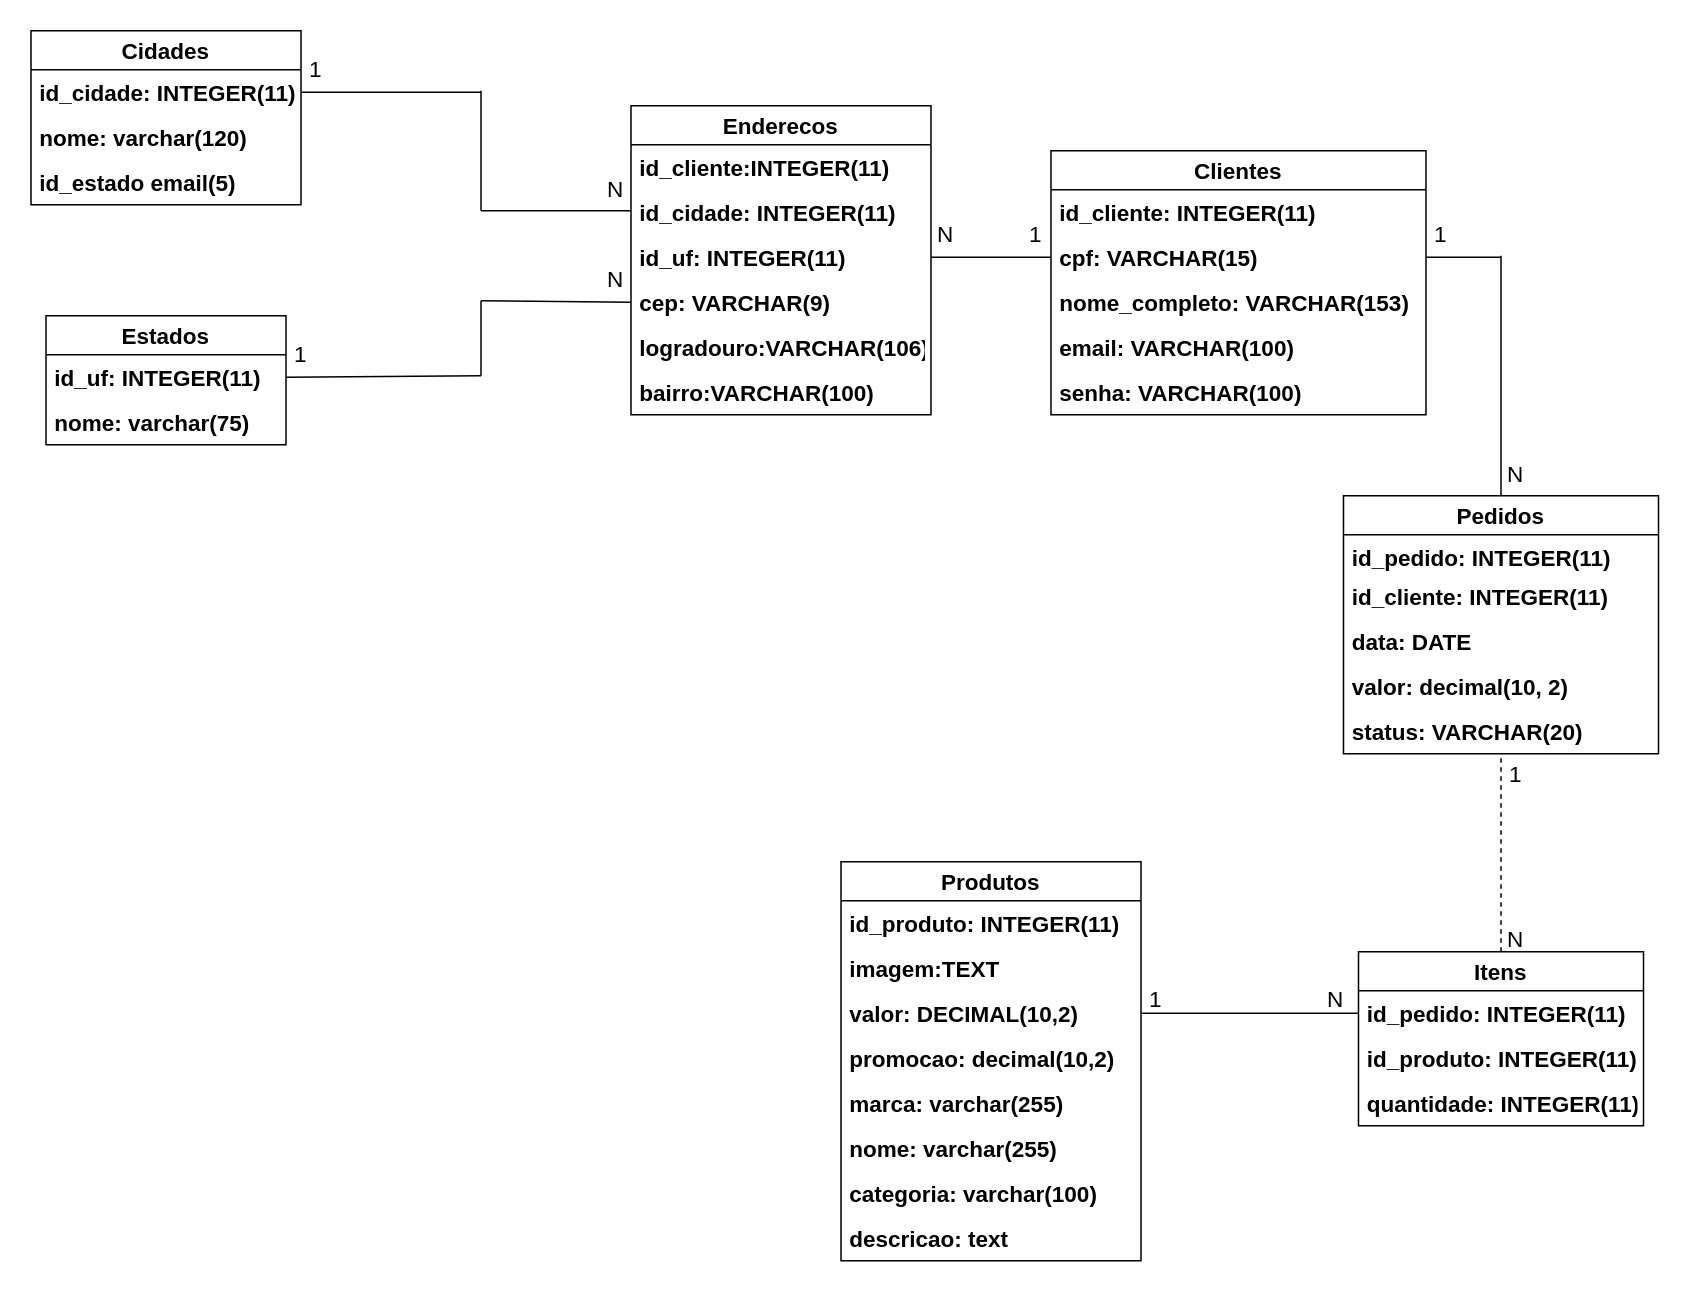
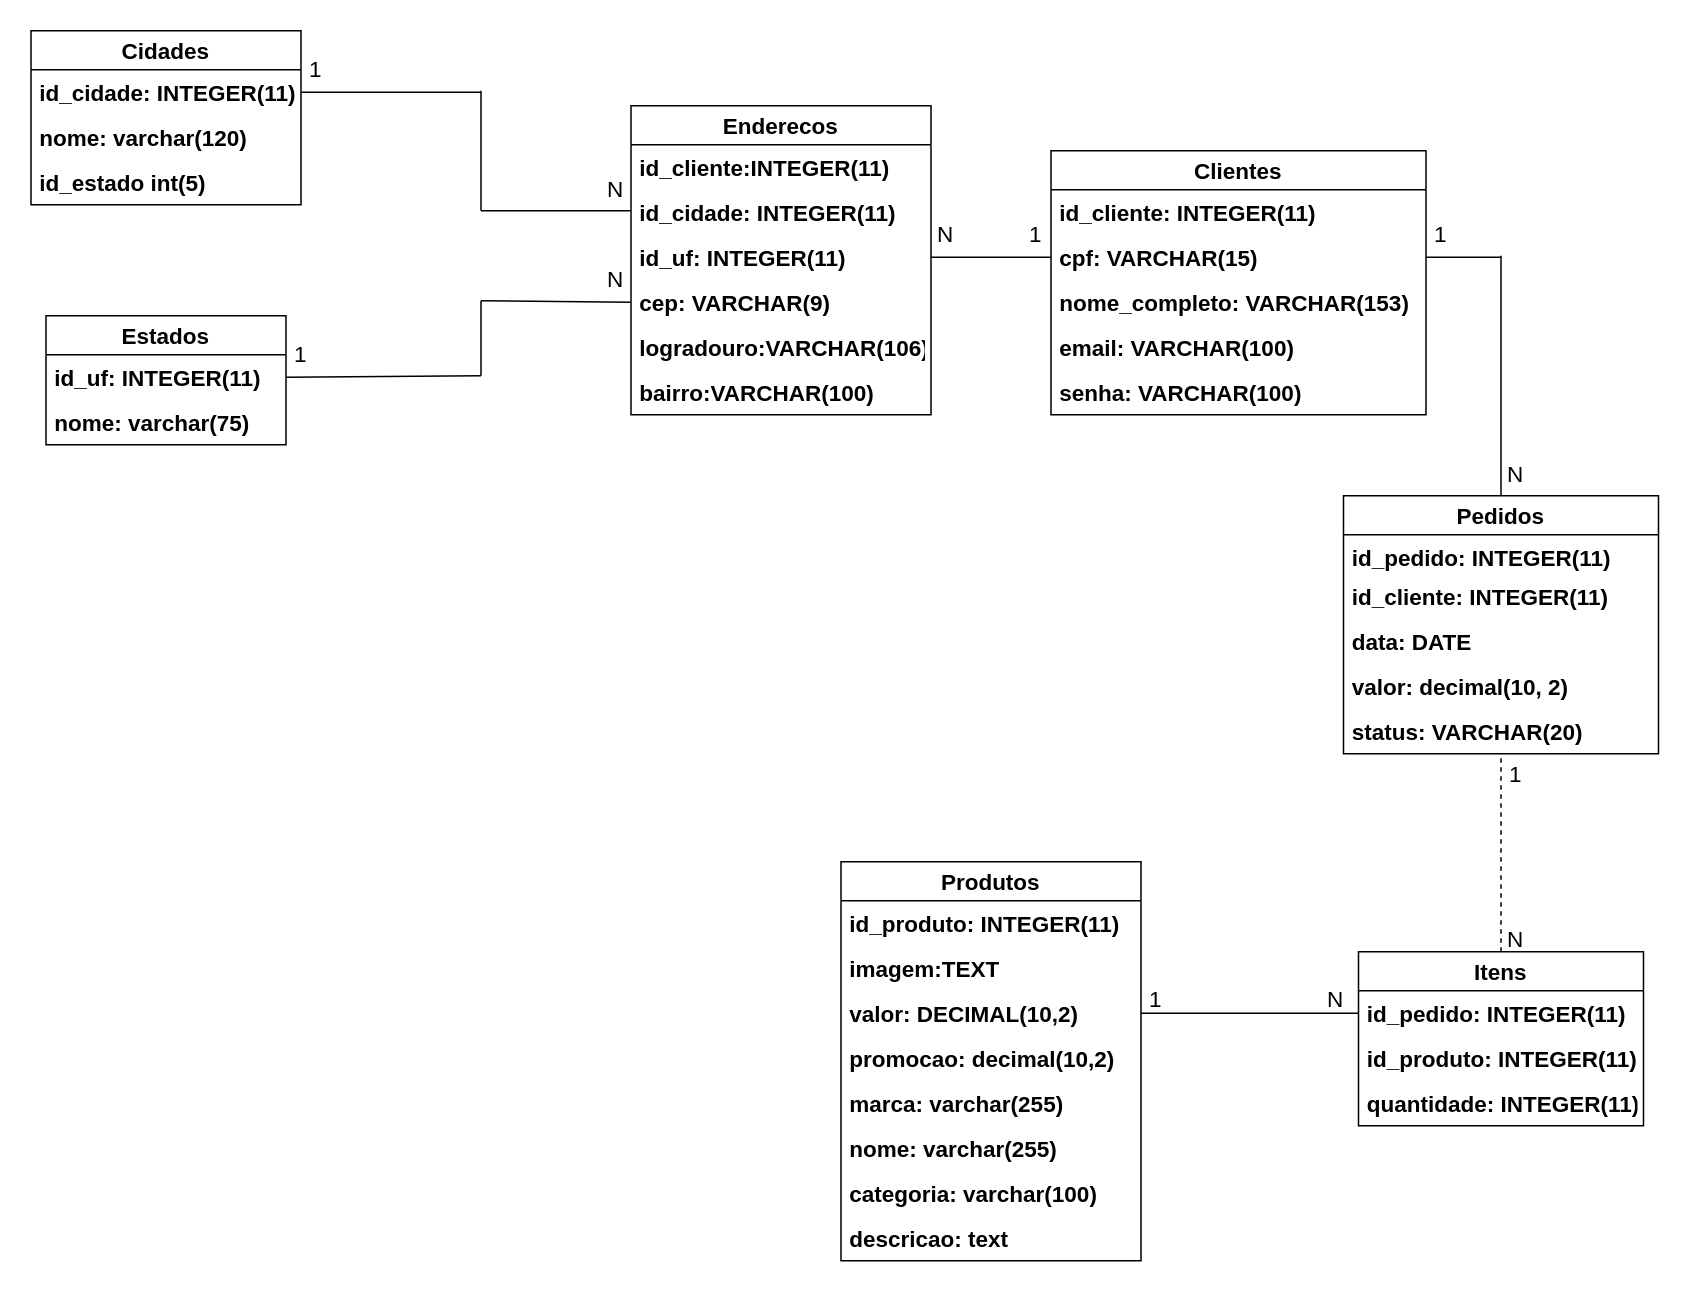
(141, 183) -> (131, 183)
